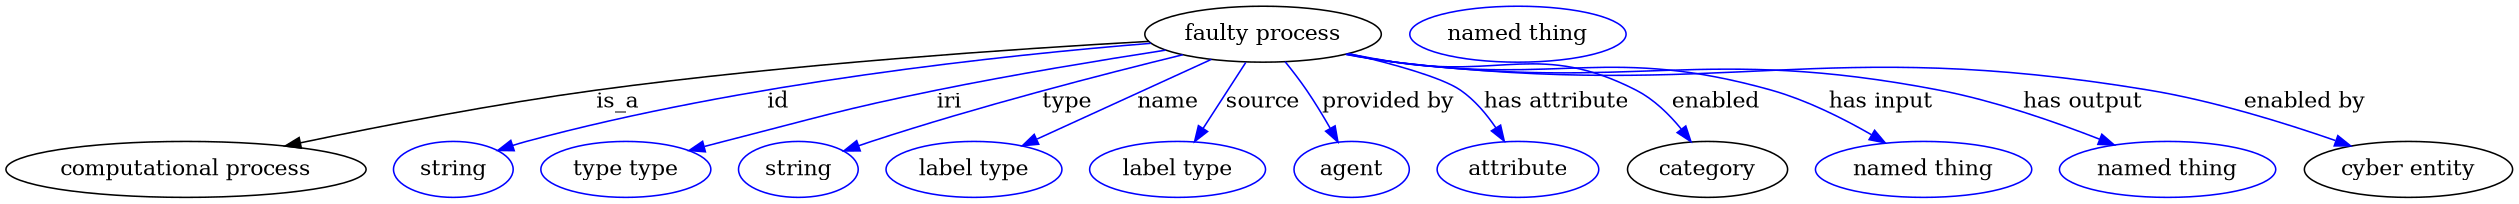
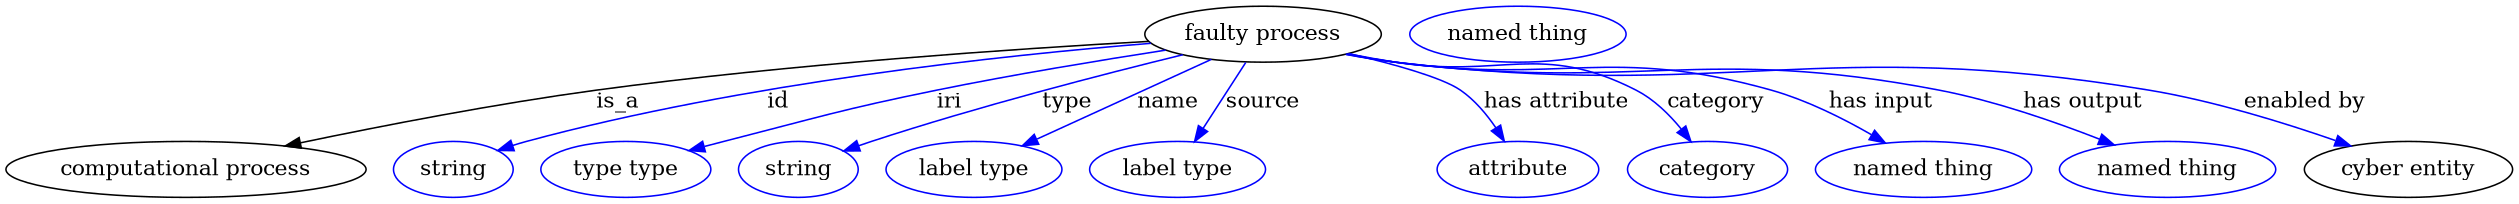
(1716, 102) -> (1716, 102)
(1352, 169) -> none
(1708, 169) -> (1708, 169)
